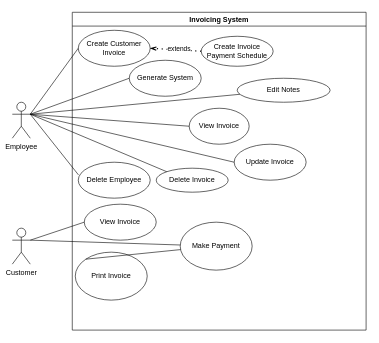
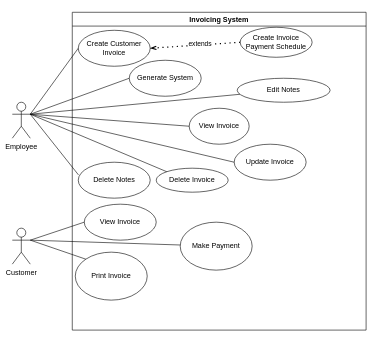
(237, 51) -> (276, 42)
(114, 180) -> (114, 180)
(133, 255) -> (60, 250)
